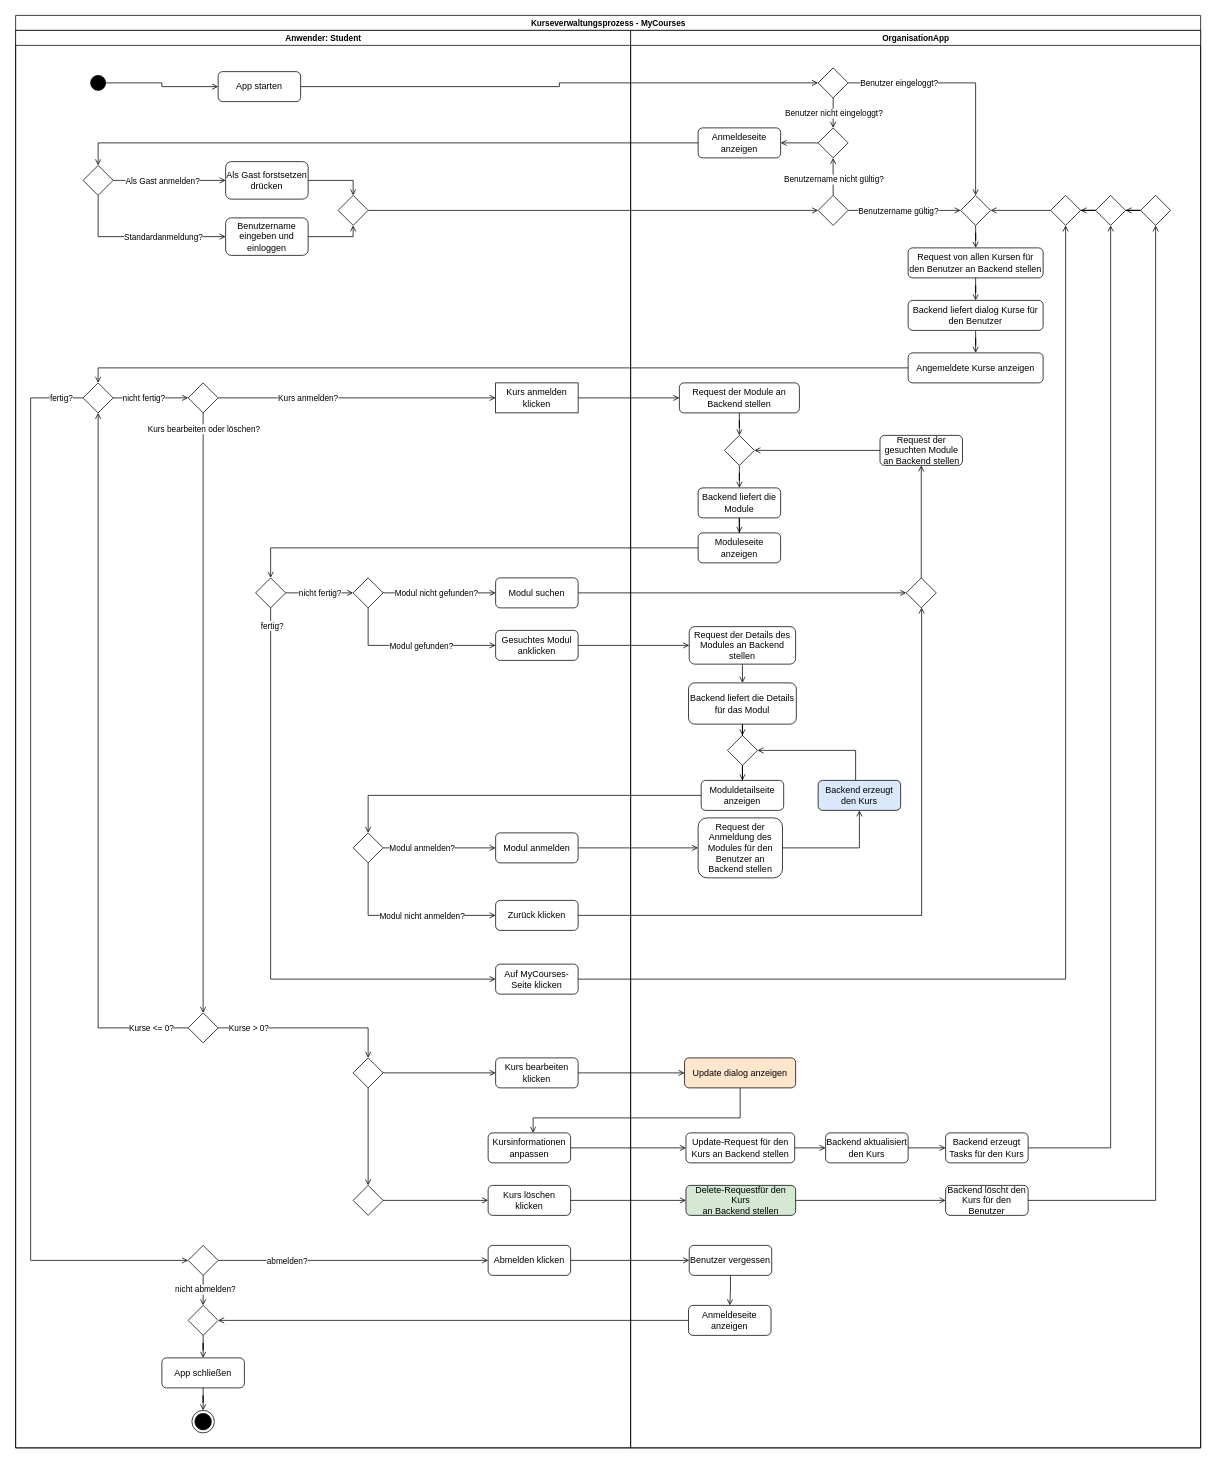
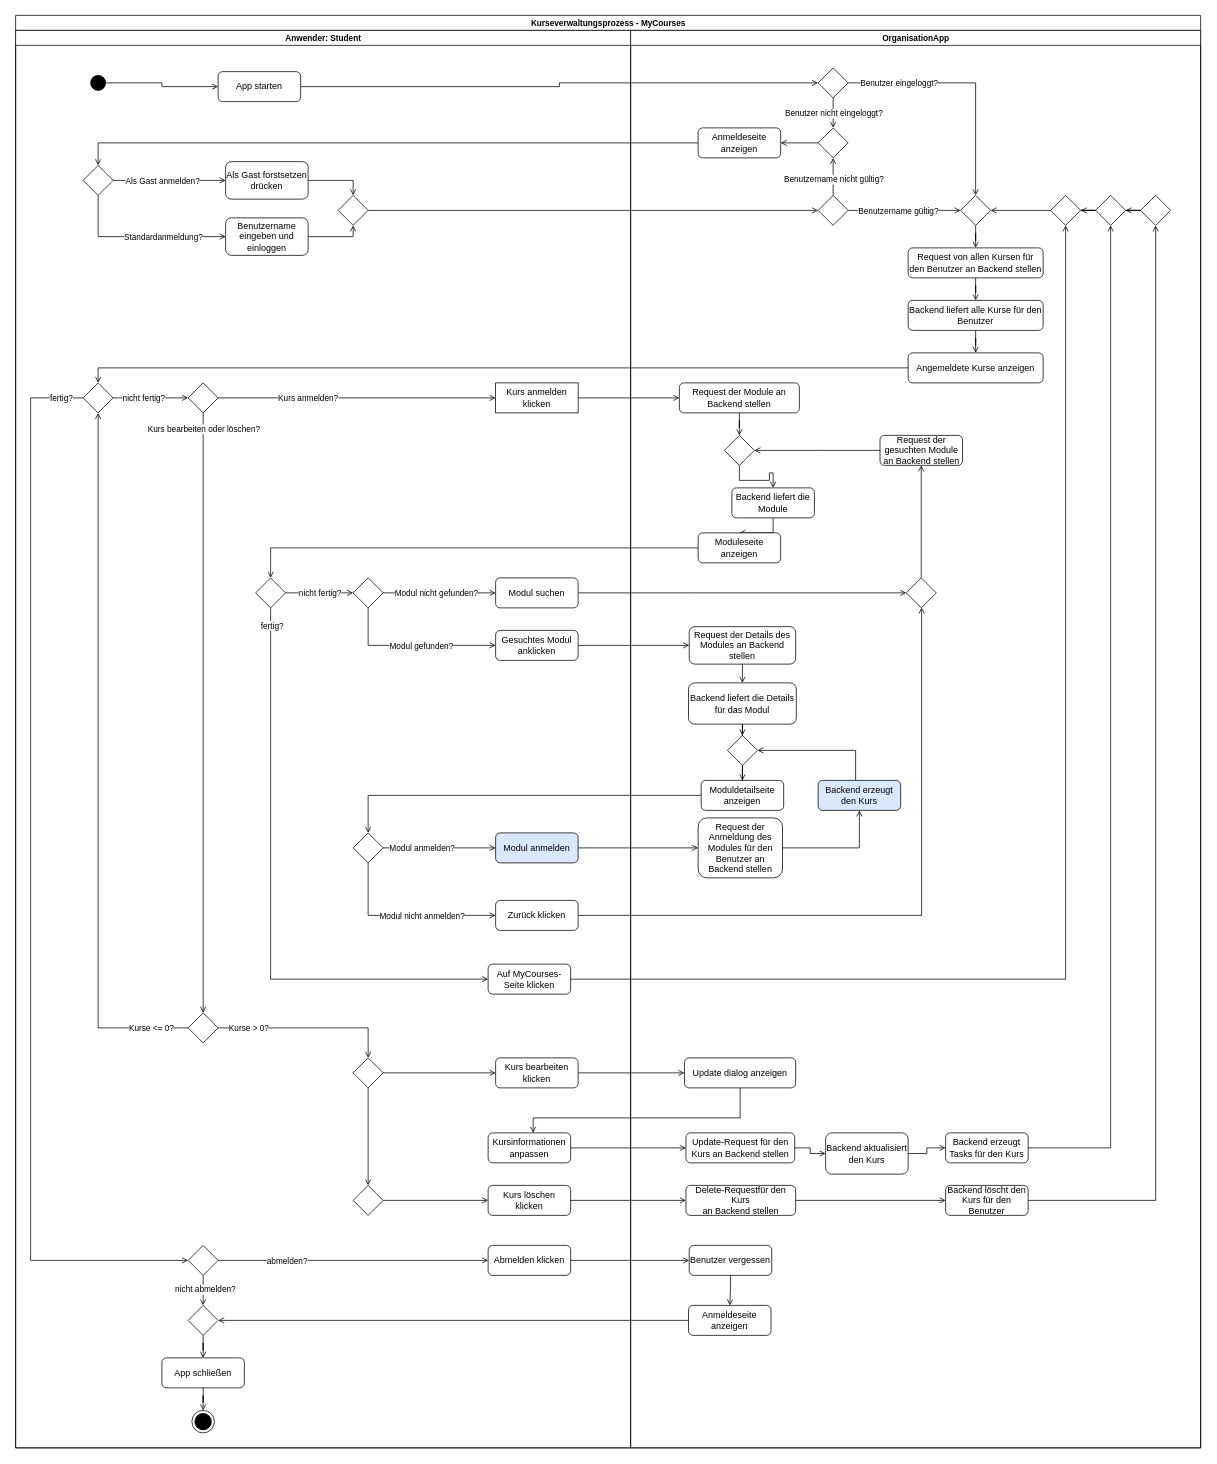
(975, 315) -> (975, 315)
(739, 503) -> (773, 503)
(537, 848) -> (537, 848)
(537, 979) -> (529, 979)
(740, 1073) -> (740, 1073)
(867, 1148) -> (867, 1154)
(741, 1200) -> (741, 1200)
